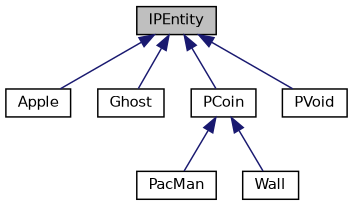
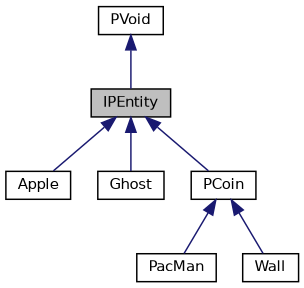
(252, 66) -> (131, 69)
